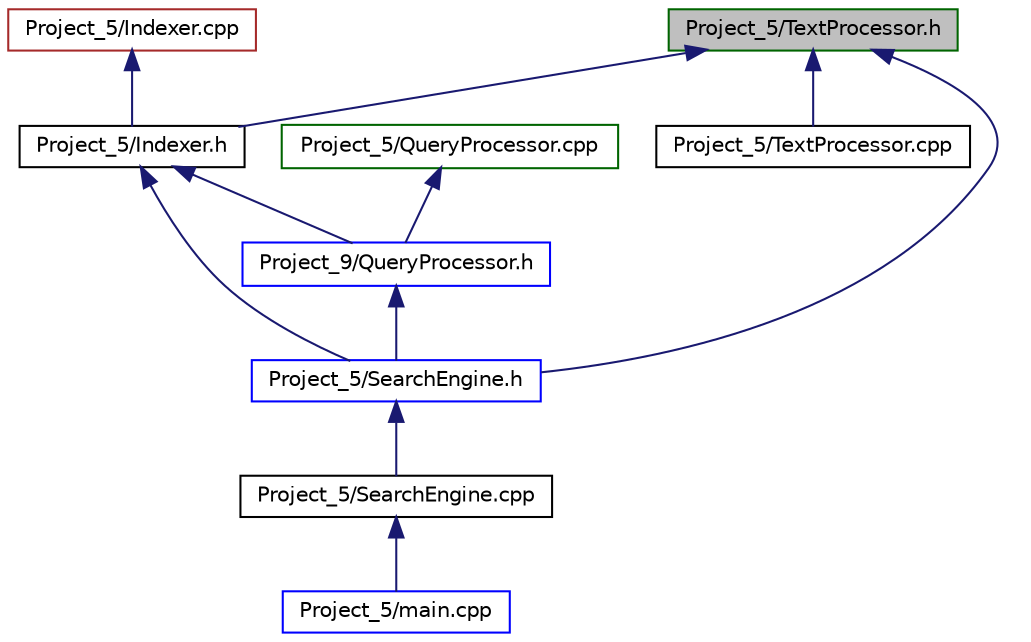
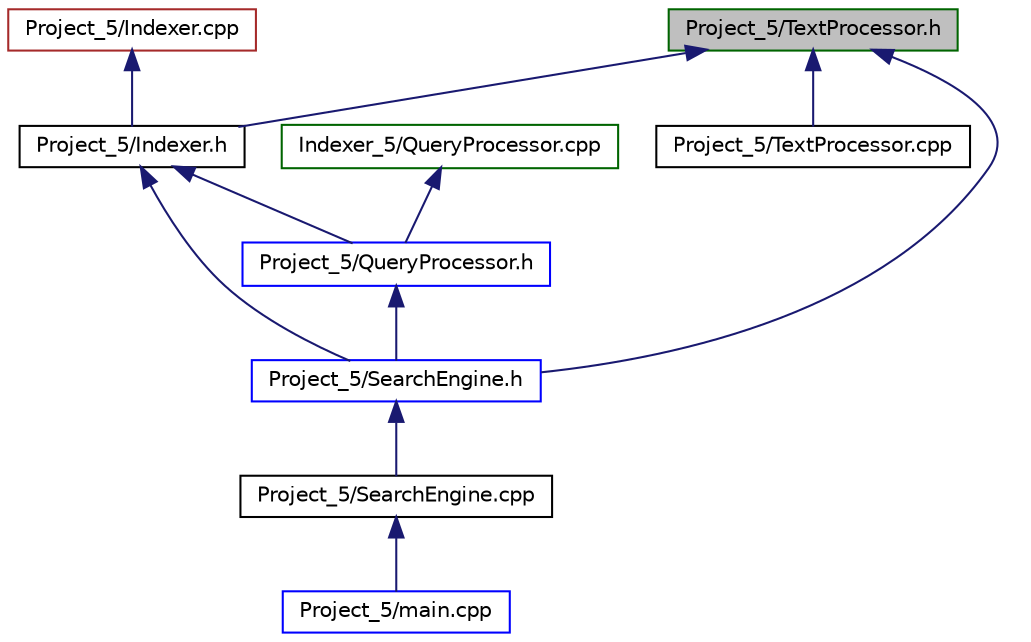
(450, 147) -> (450, 147)
(396, 264) -> (396, 264)
